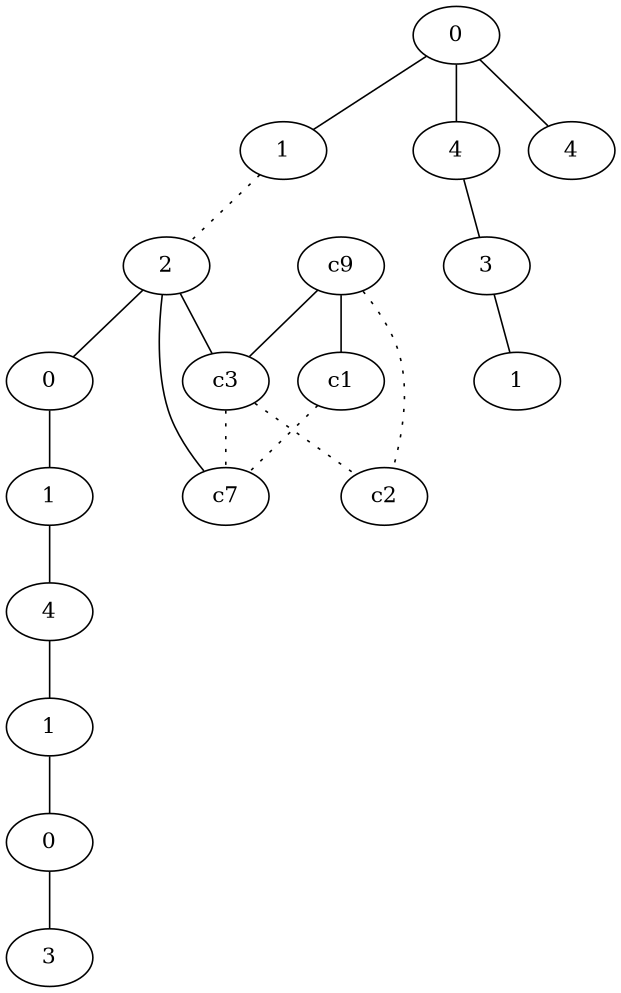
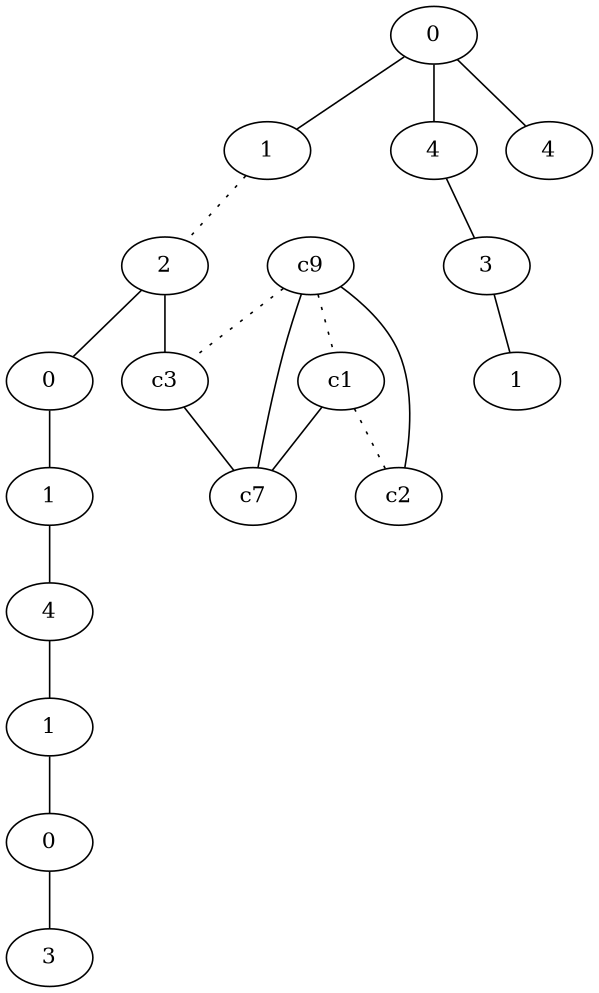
(284, 323) -> (238, 324)
(341, 324) -> (326, 324)
(403, 375) -> (403, 366)
(163, 388) -> (277, 380)
(226, 439) -> (209, 439)
(284, 439) -> (297, 439)
(305, 439) -> (370, 439)
